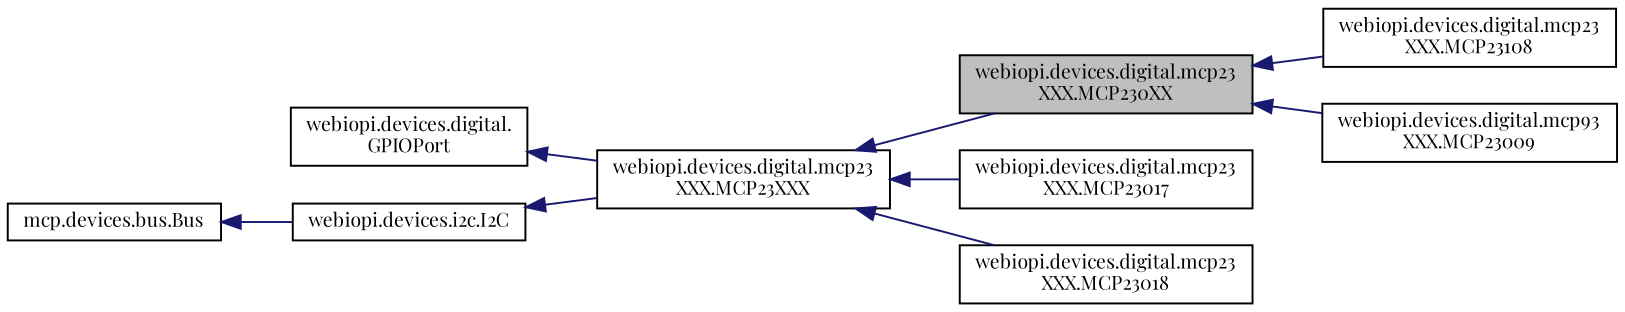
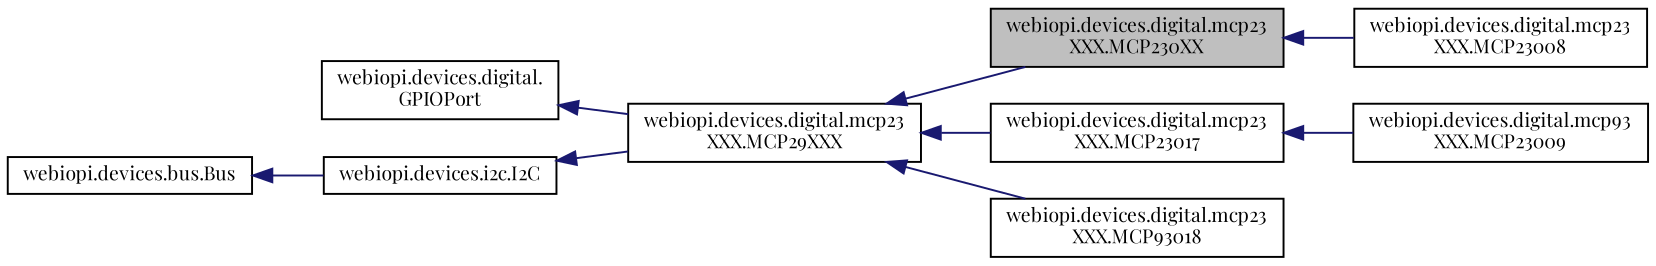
(1470, 38) -> (1501, 38)
(1297, 110) -> (1328, 133)
(744, 179) -> (775, 133)
(114, 222) -> (130, 175)
(1106, 274) -> (1137, 228)
